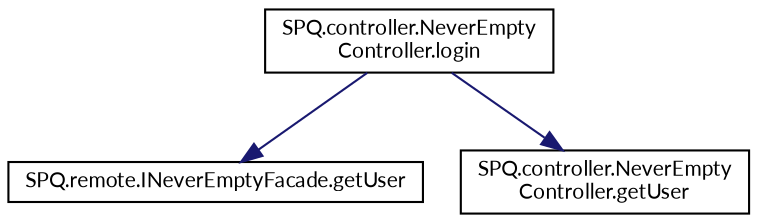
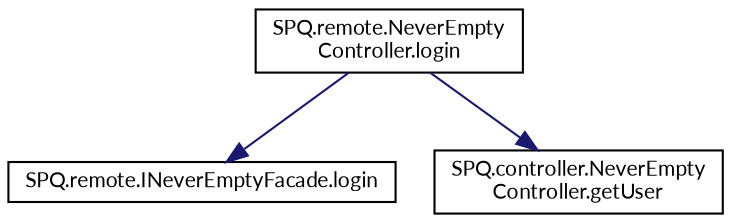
(409, 41) -> (389, 41)
(216, 182) -> (202, 182)
